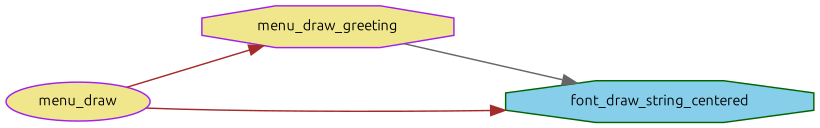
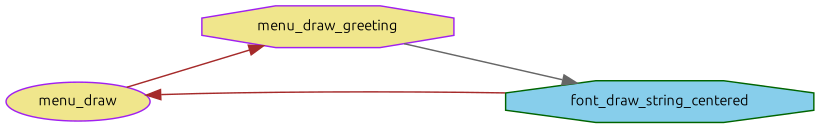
(318, 111) -> (333, 92)
